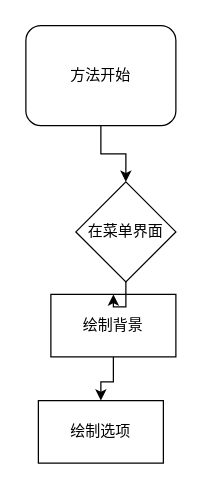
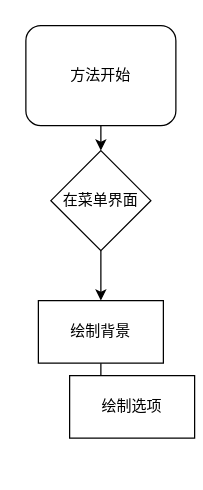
(126, 232) -> (101, 201)
(113, 326) -> (101, 332)
(101, 432) -> (132, 407)
